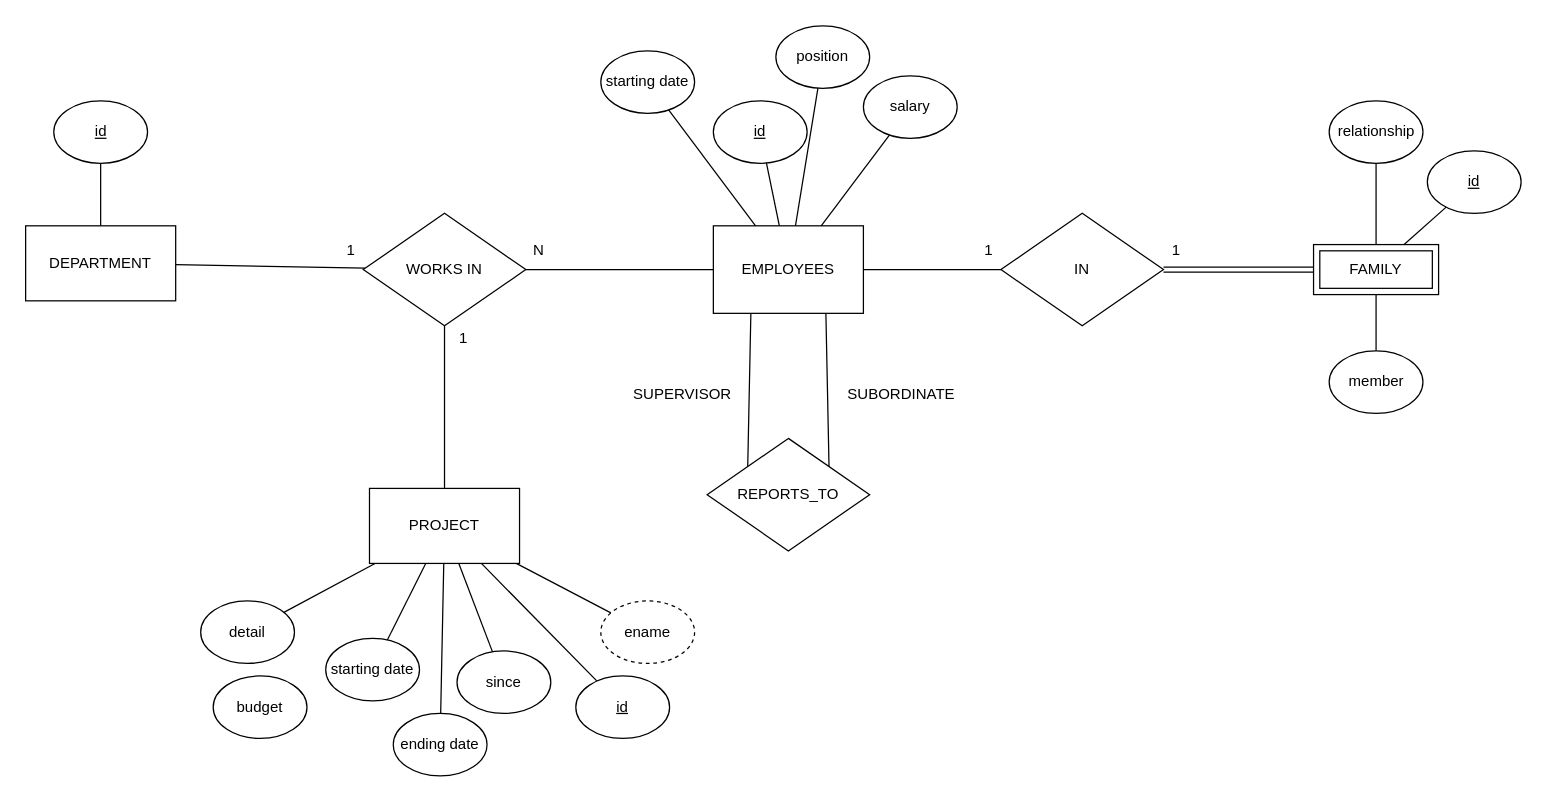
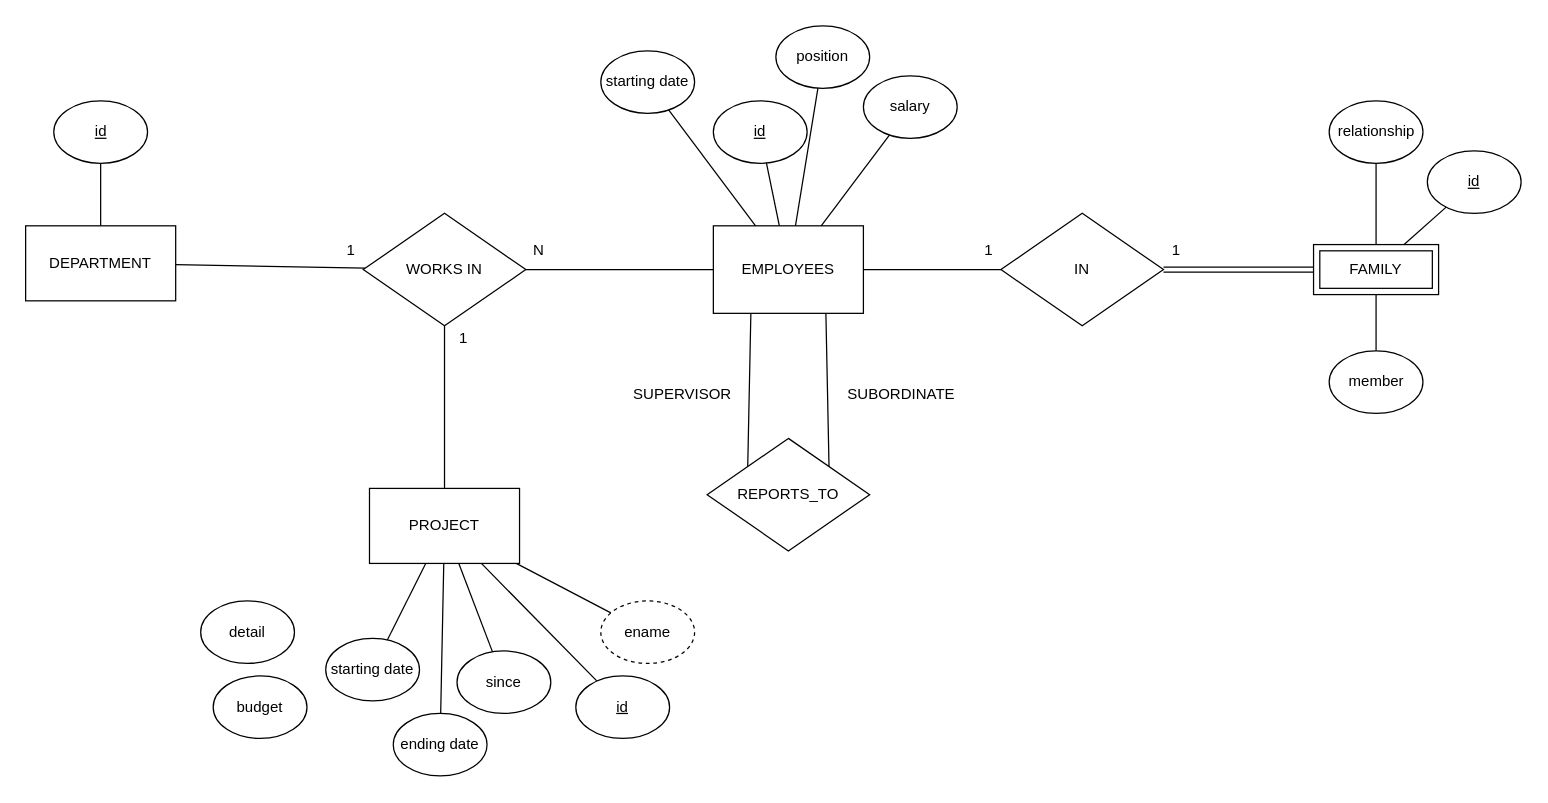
(329, 588) -> none
